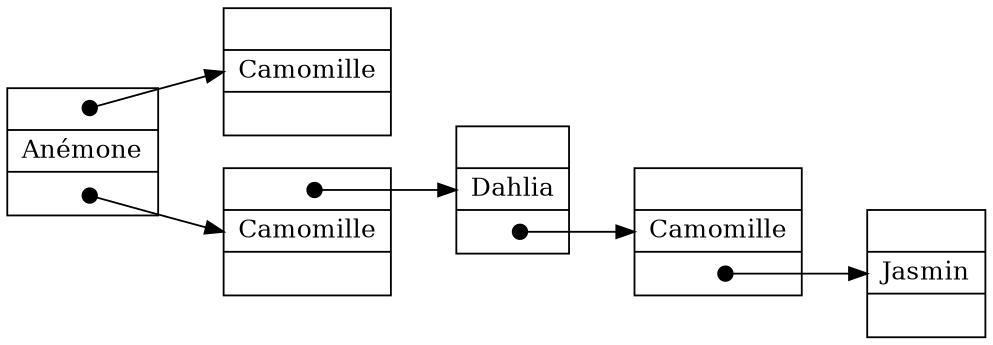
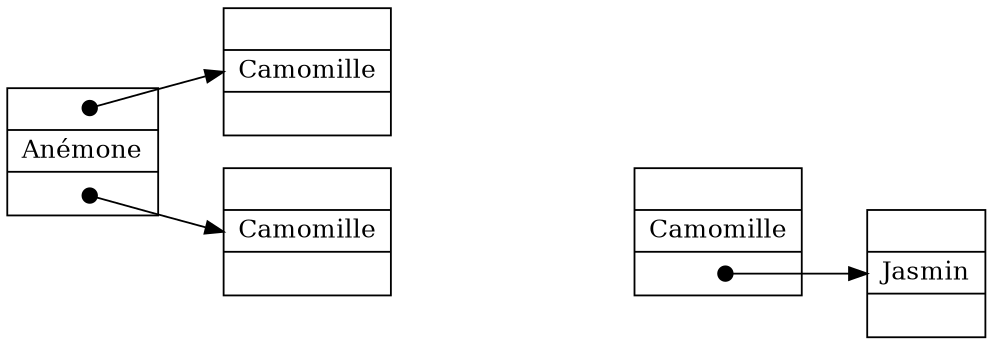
(513, 190) -> none
